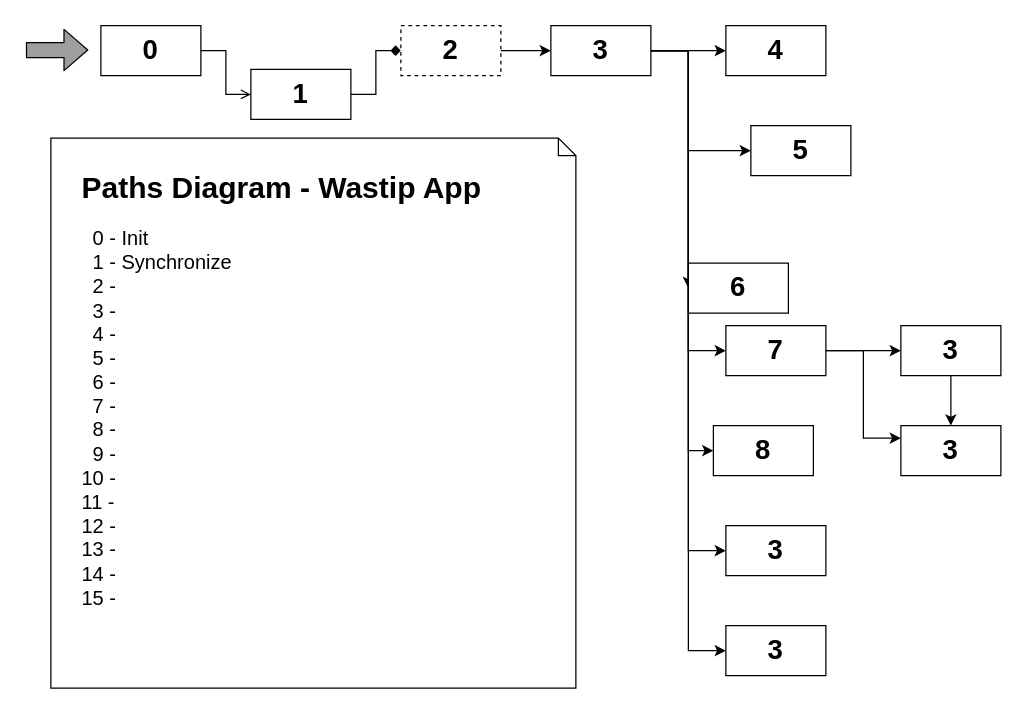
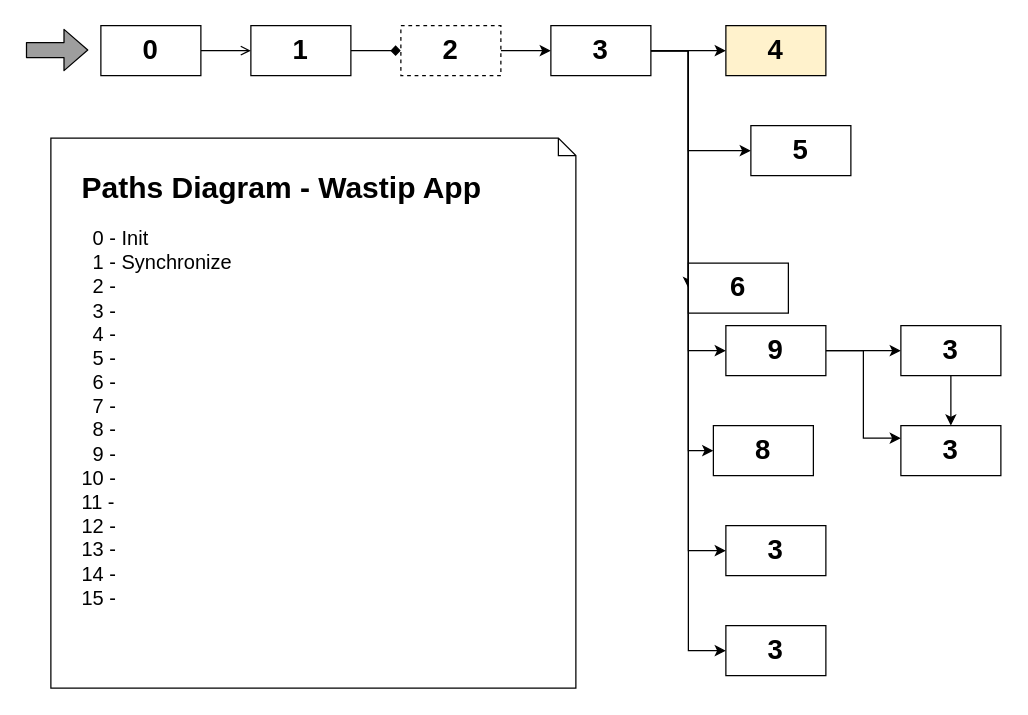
(776, 51) -> (776, 51)
(301, 94) -> (301, 51)
(776, 351) -> (776, 351)
